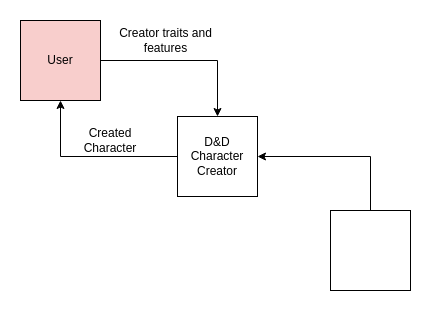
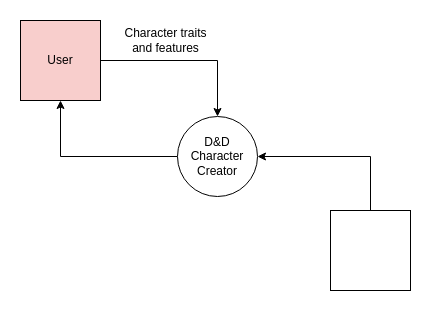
(166, 41) -> (166, 41)
(111, 141) -> none
(218, 157) -> (218, 157)
